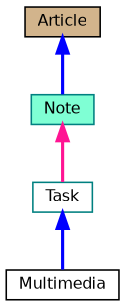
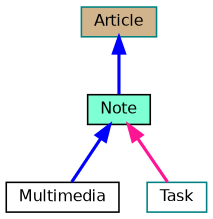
(63, 22) -> (119, 22)
(63, 110) -> (119, 110)
(63, 249) -> (86, 160)
